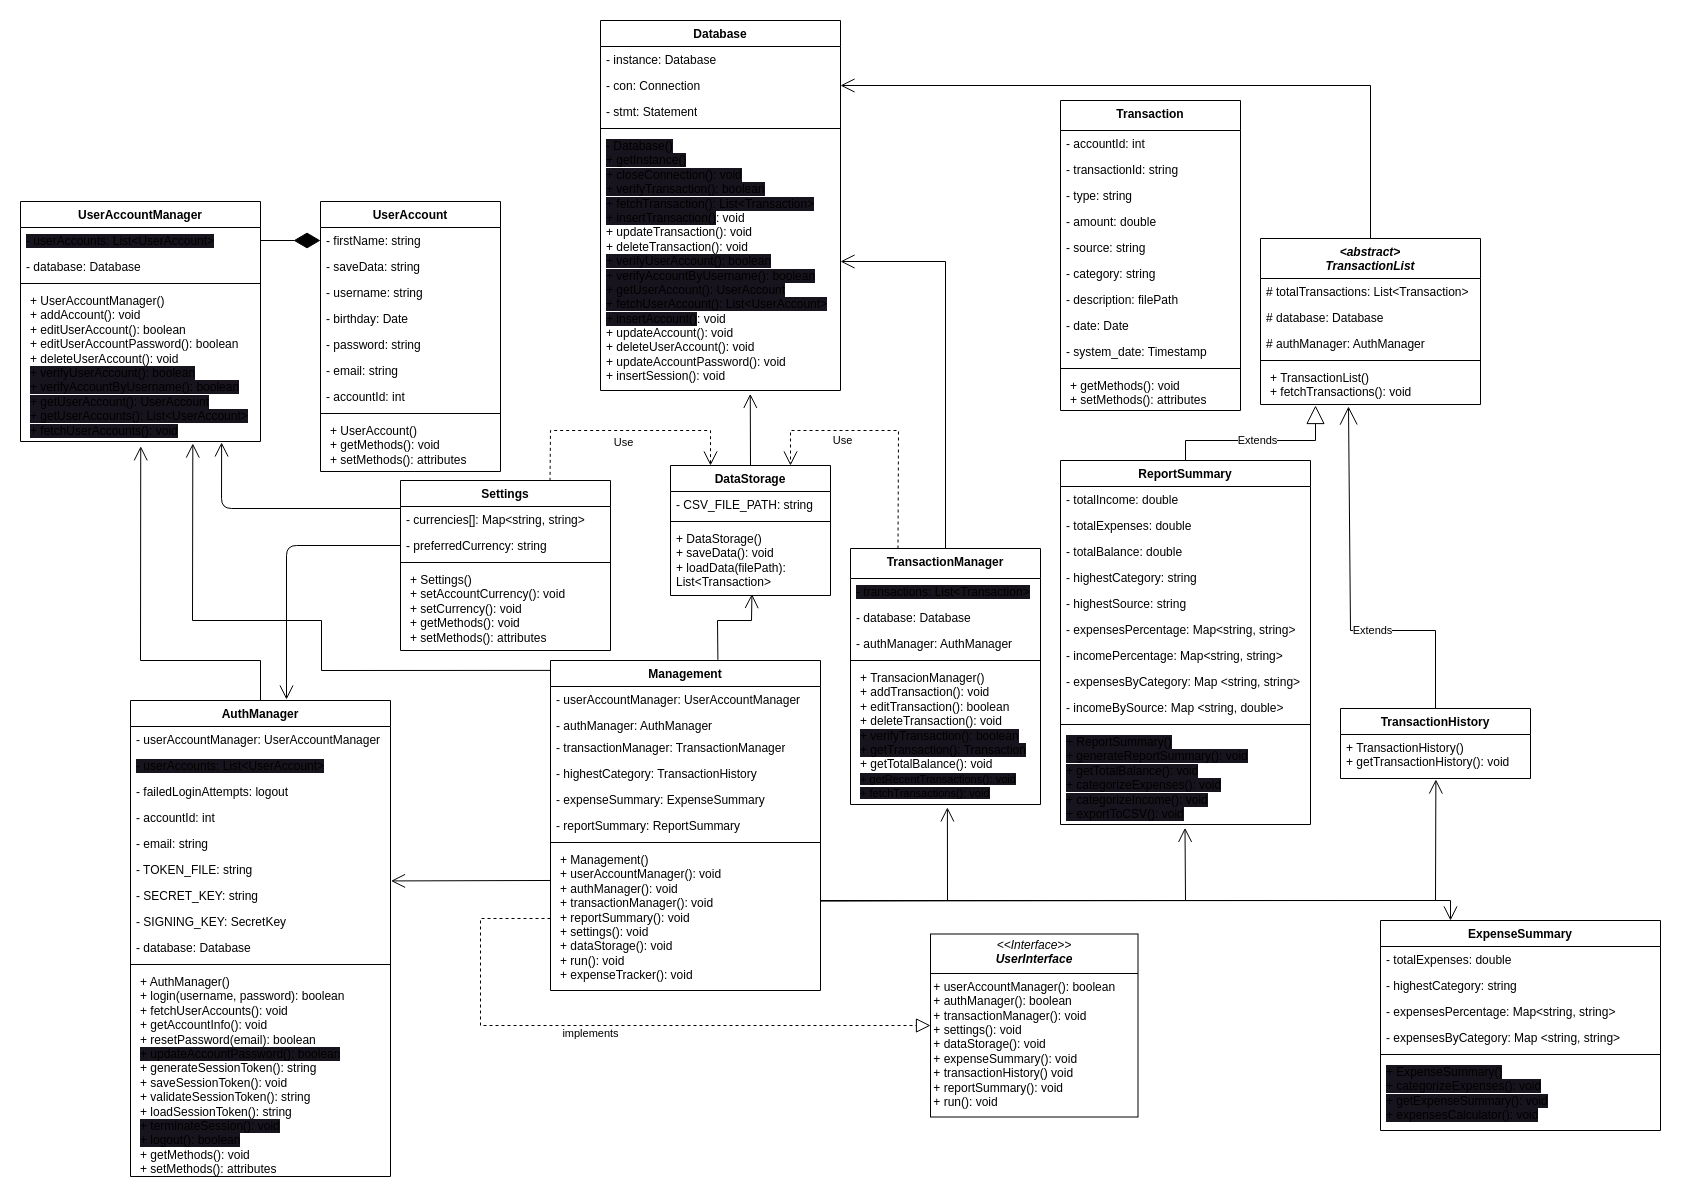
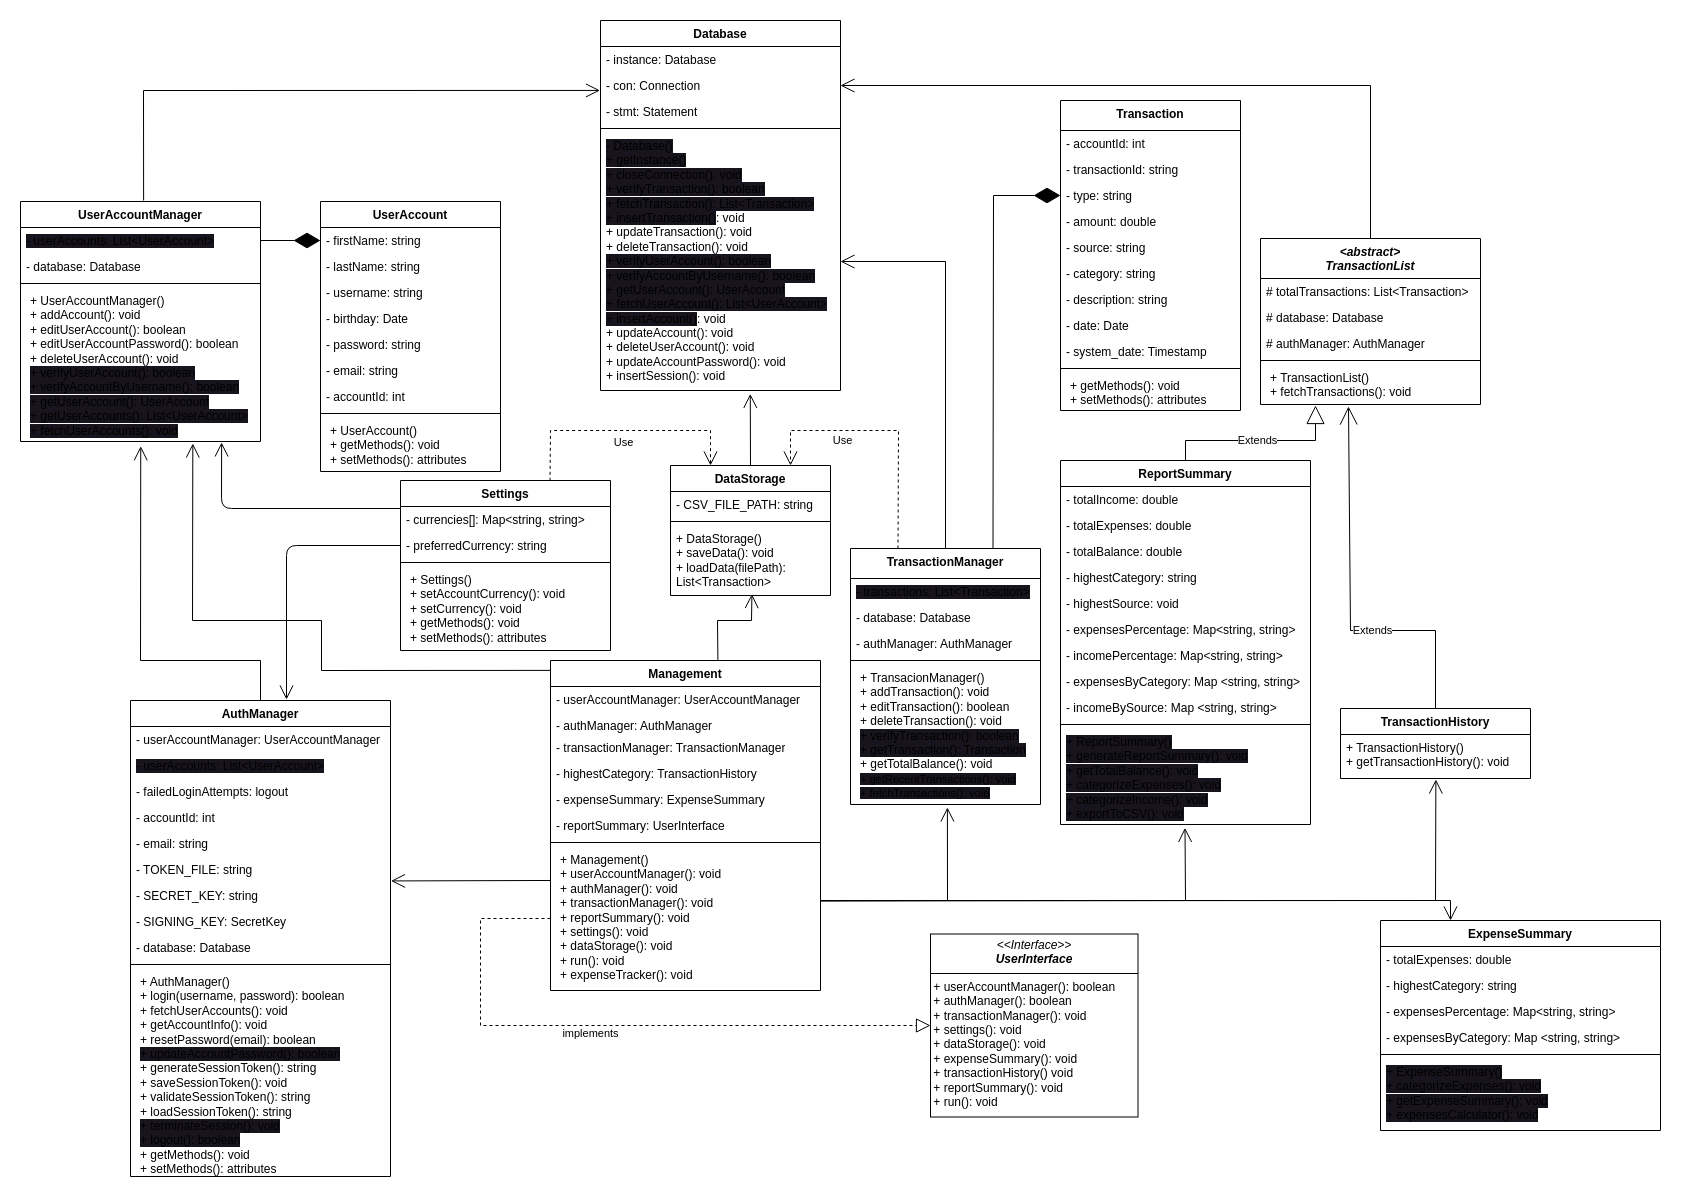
none -> (316, 90)
(381, 268) -> (379, 268)
(1133, 301) -> (1128, 301)
none -> (993, 352)
(1136, 605) -> (1129, 605)
(1180, 709) -> (1180, 709)
(653, 827) -> (653, 827)
